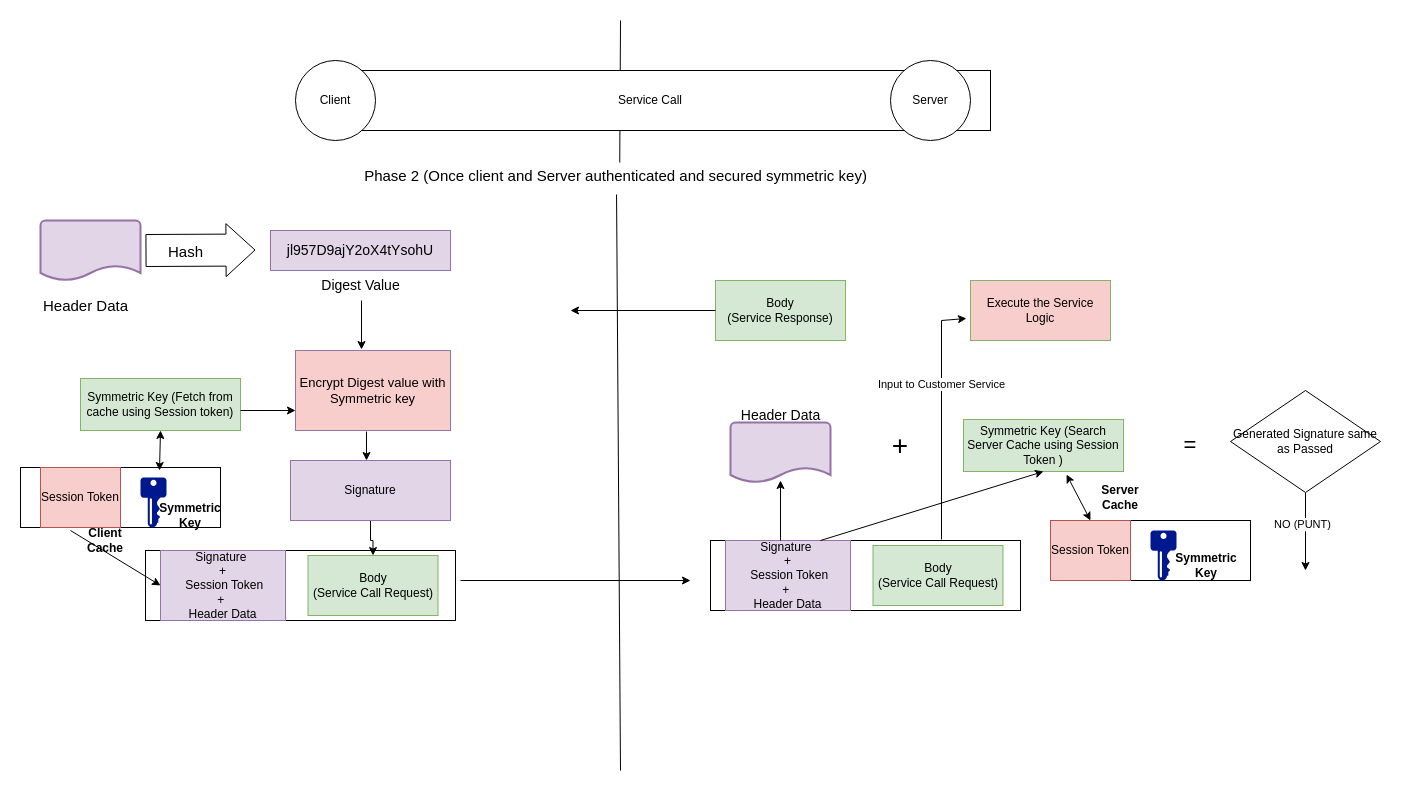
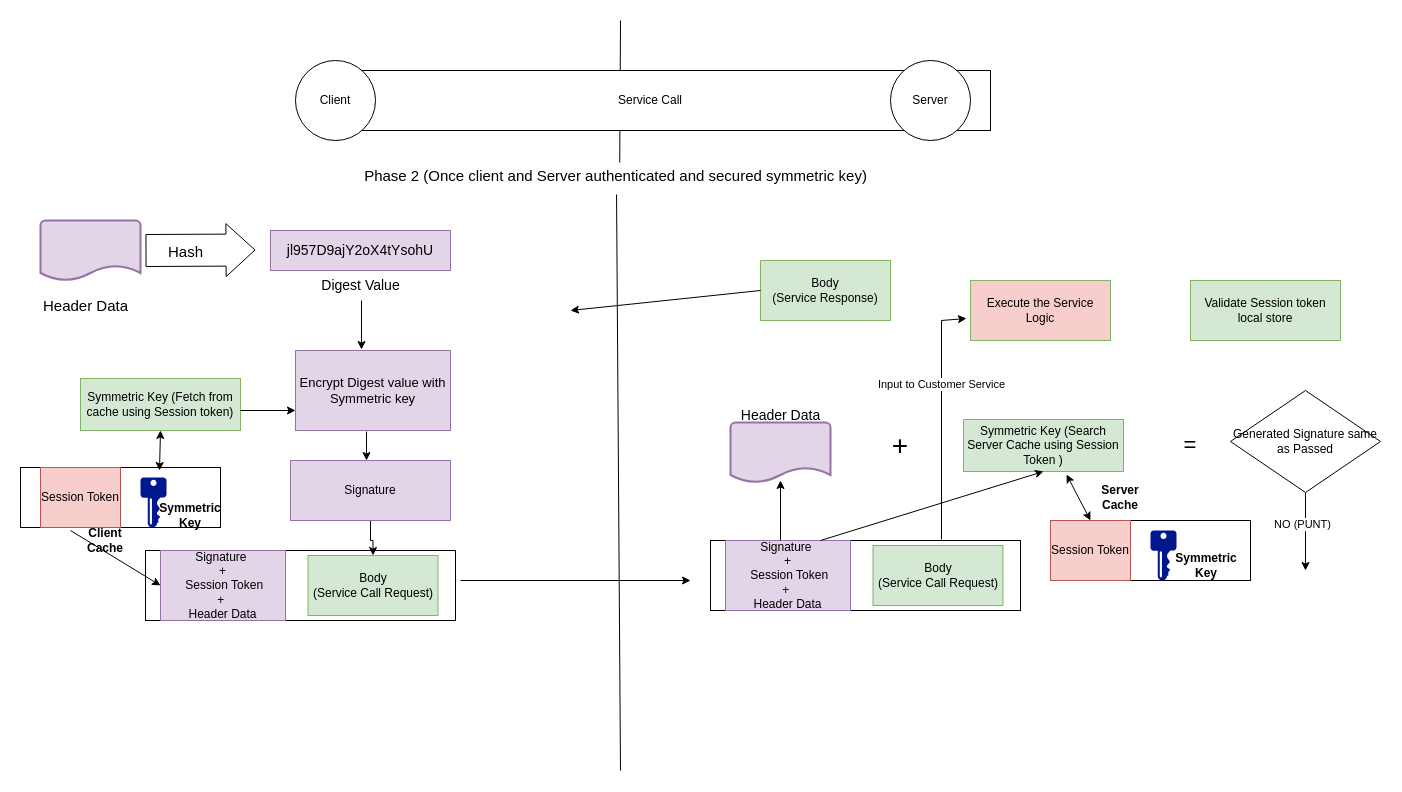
(781, 311) -> (826, 291)
none -> (1266, 311)
(373, 391) -> (373, 391)
